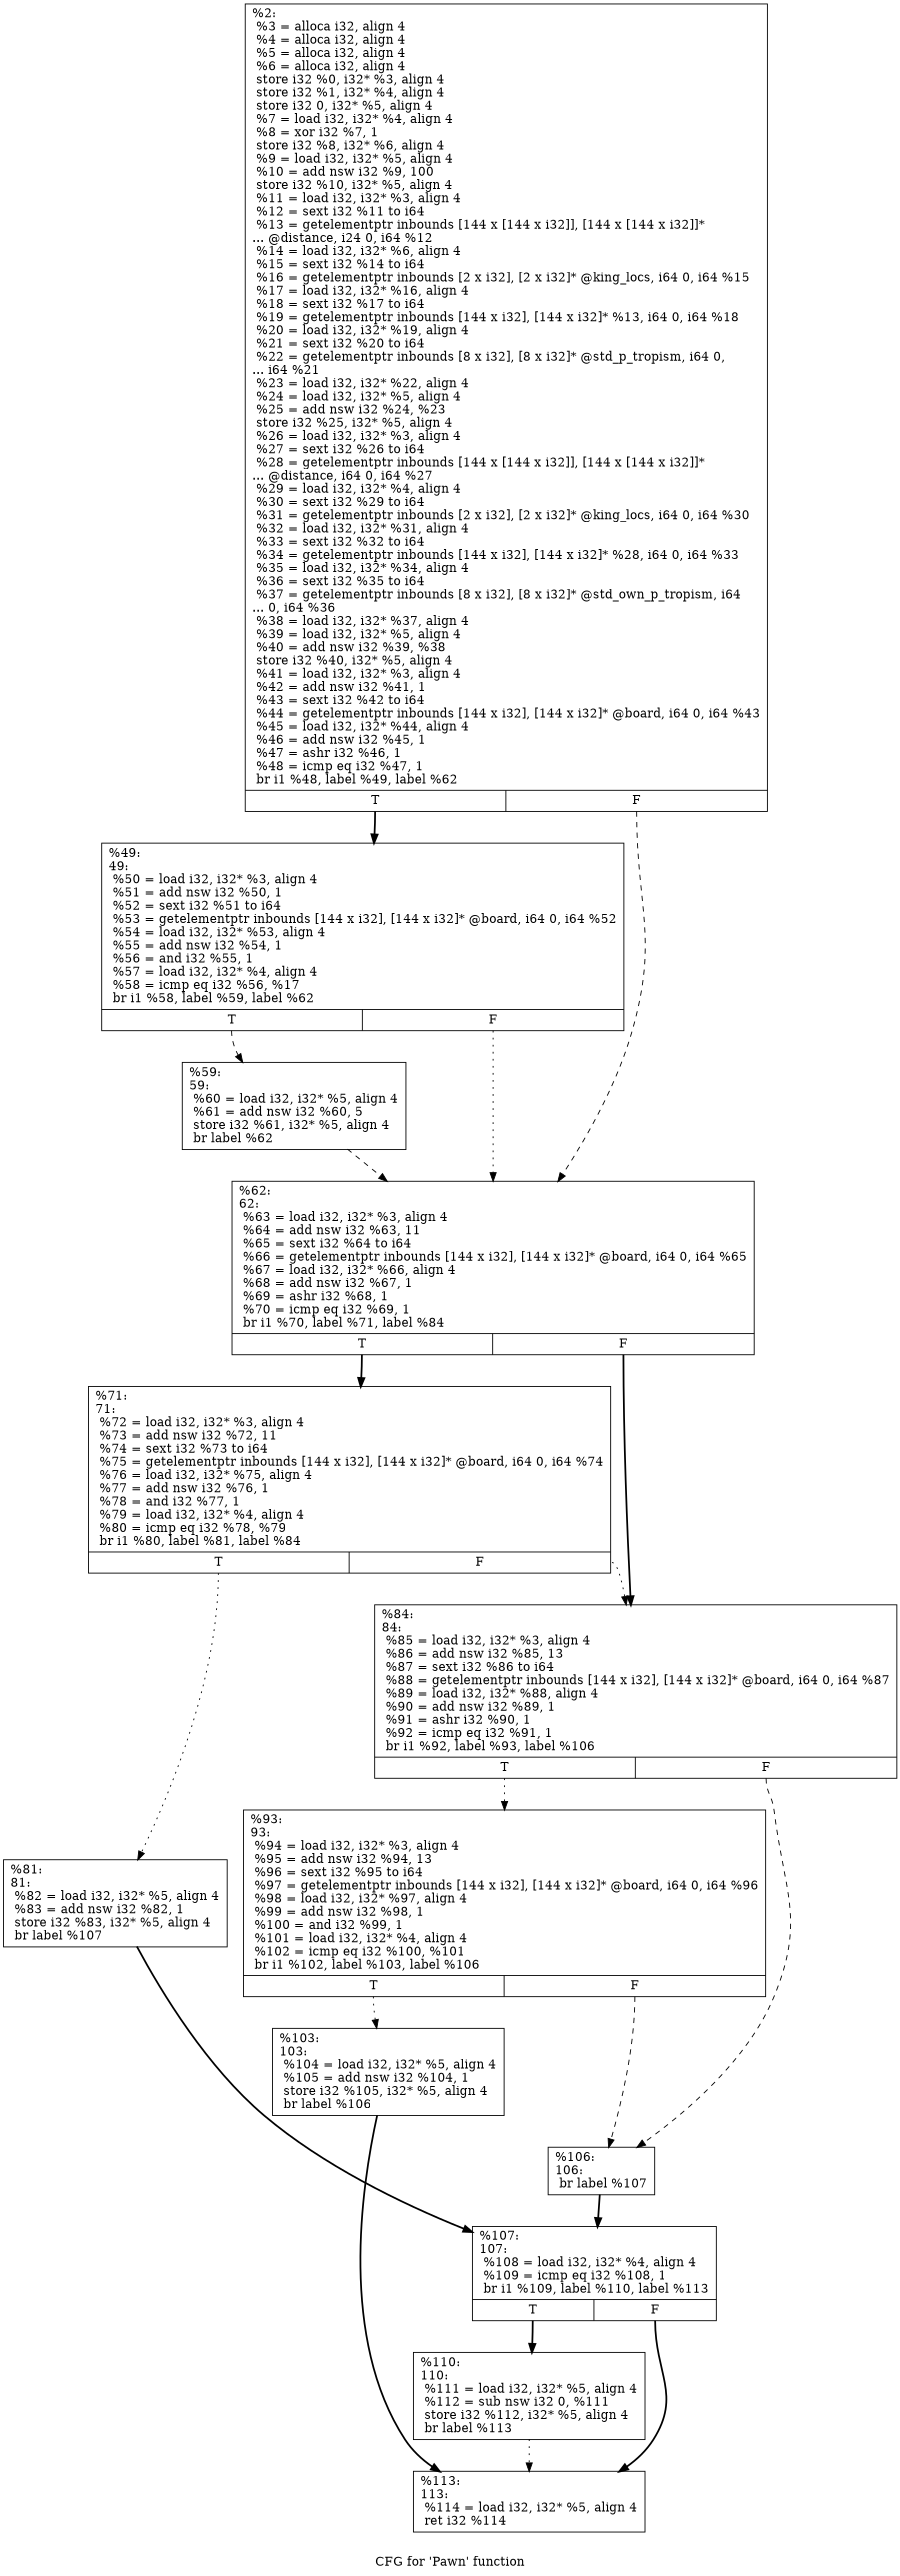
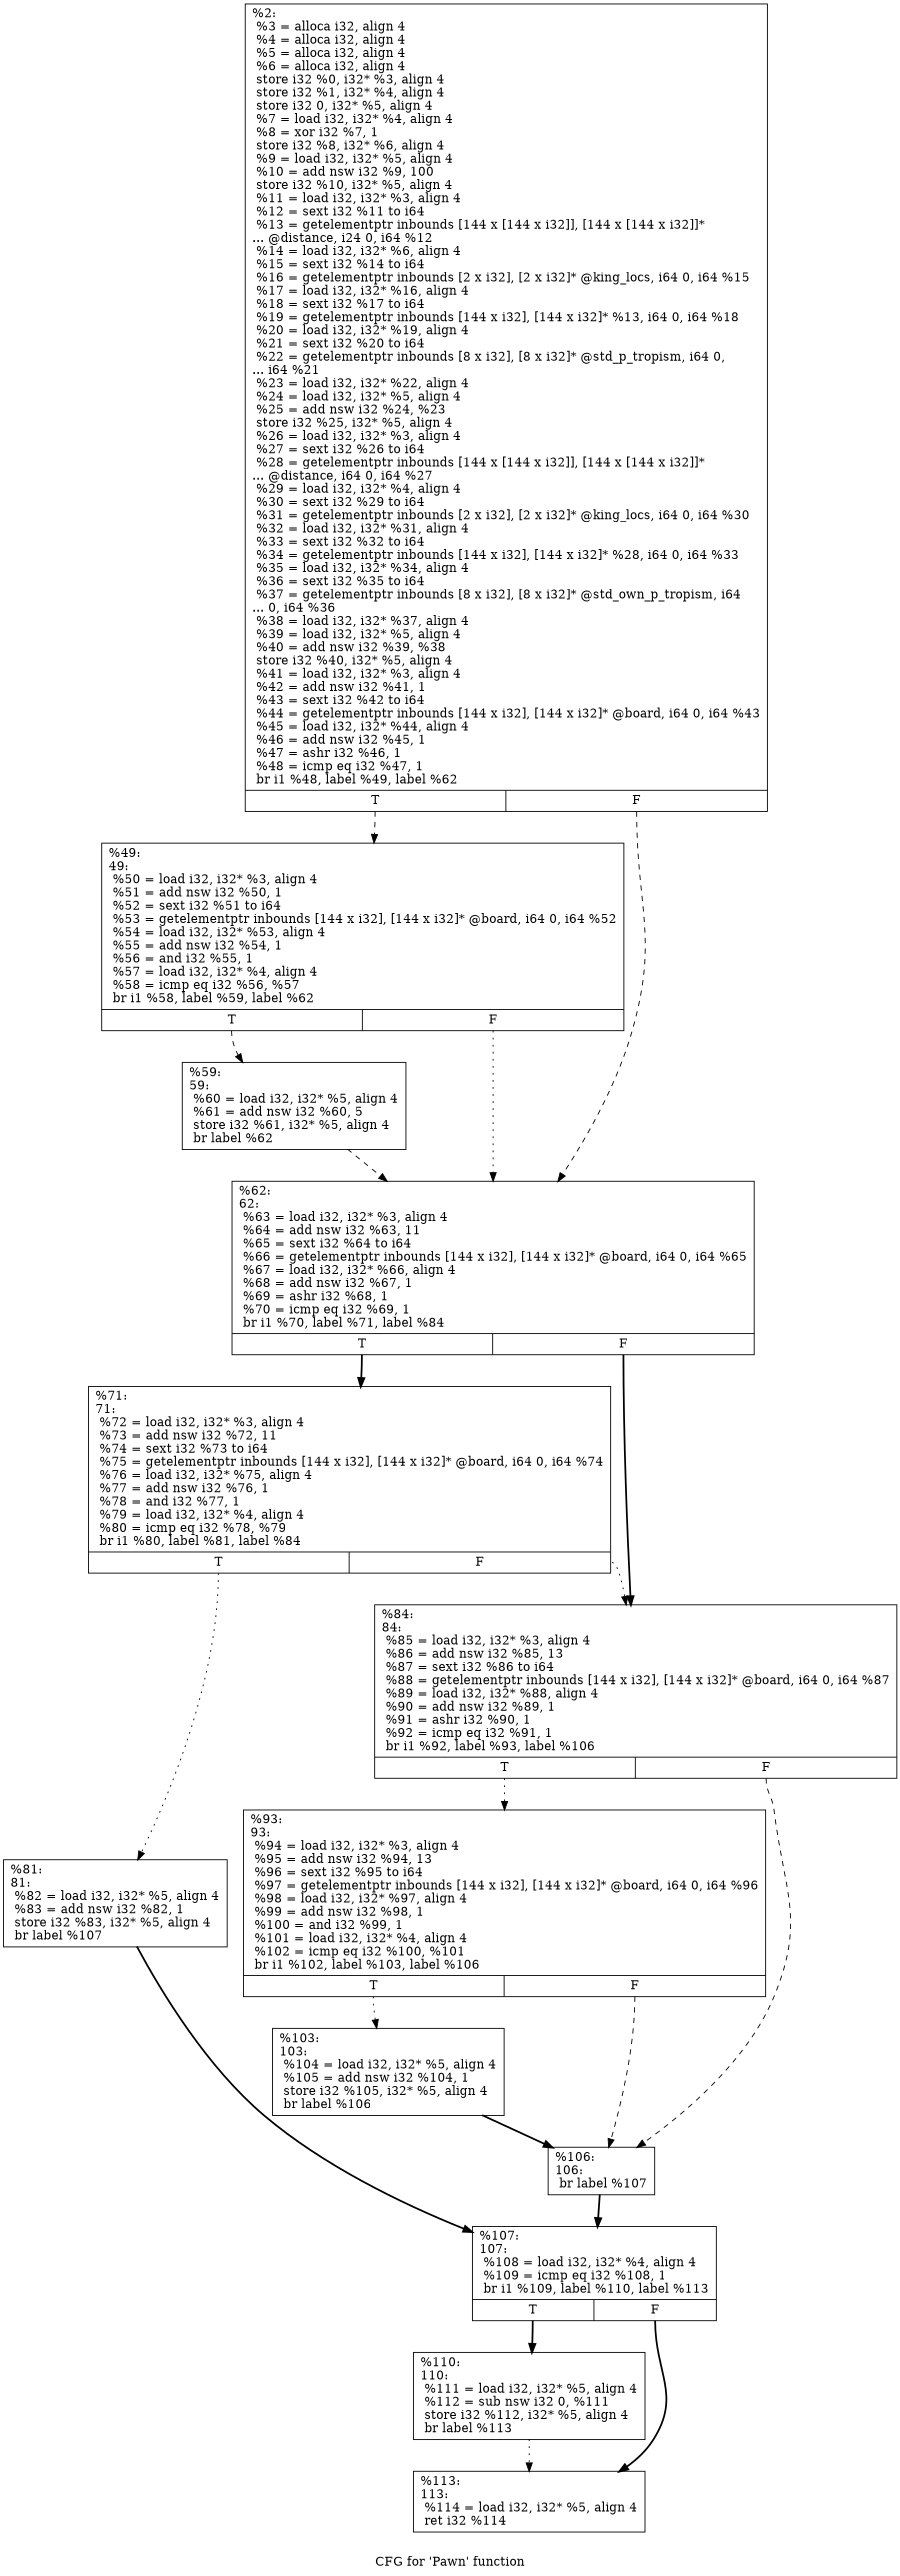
(375, 823) -> (375, 823)
(204, 985) -> (204, 985)
(362, 2300) -> (513, 2130)
